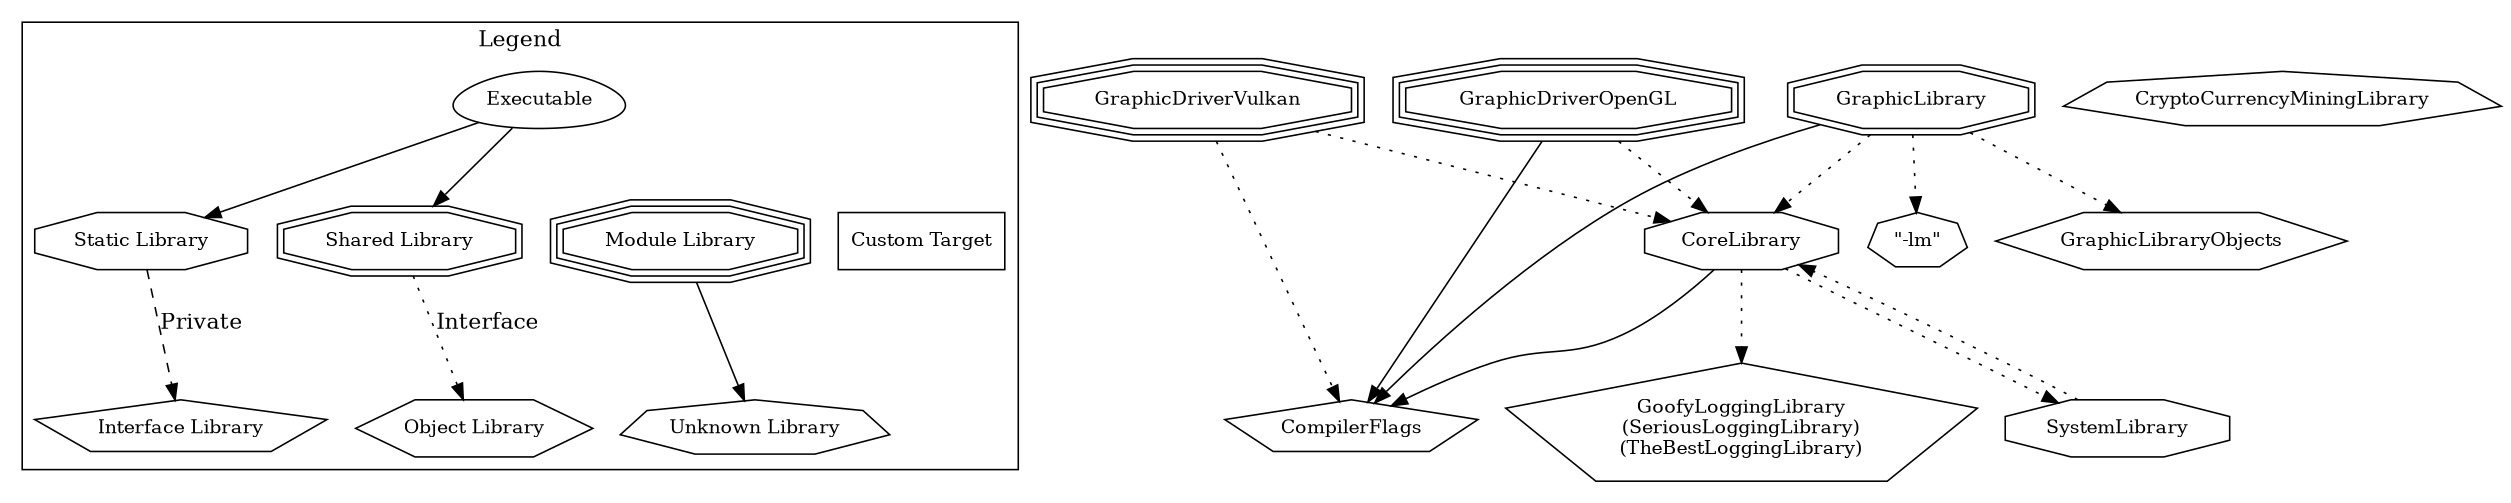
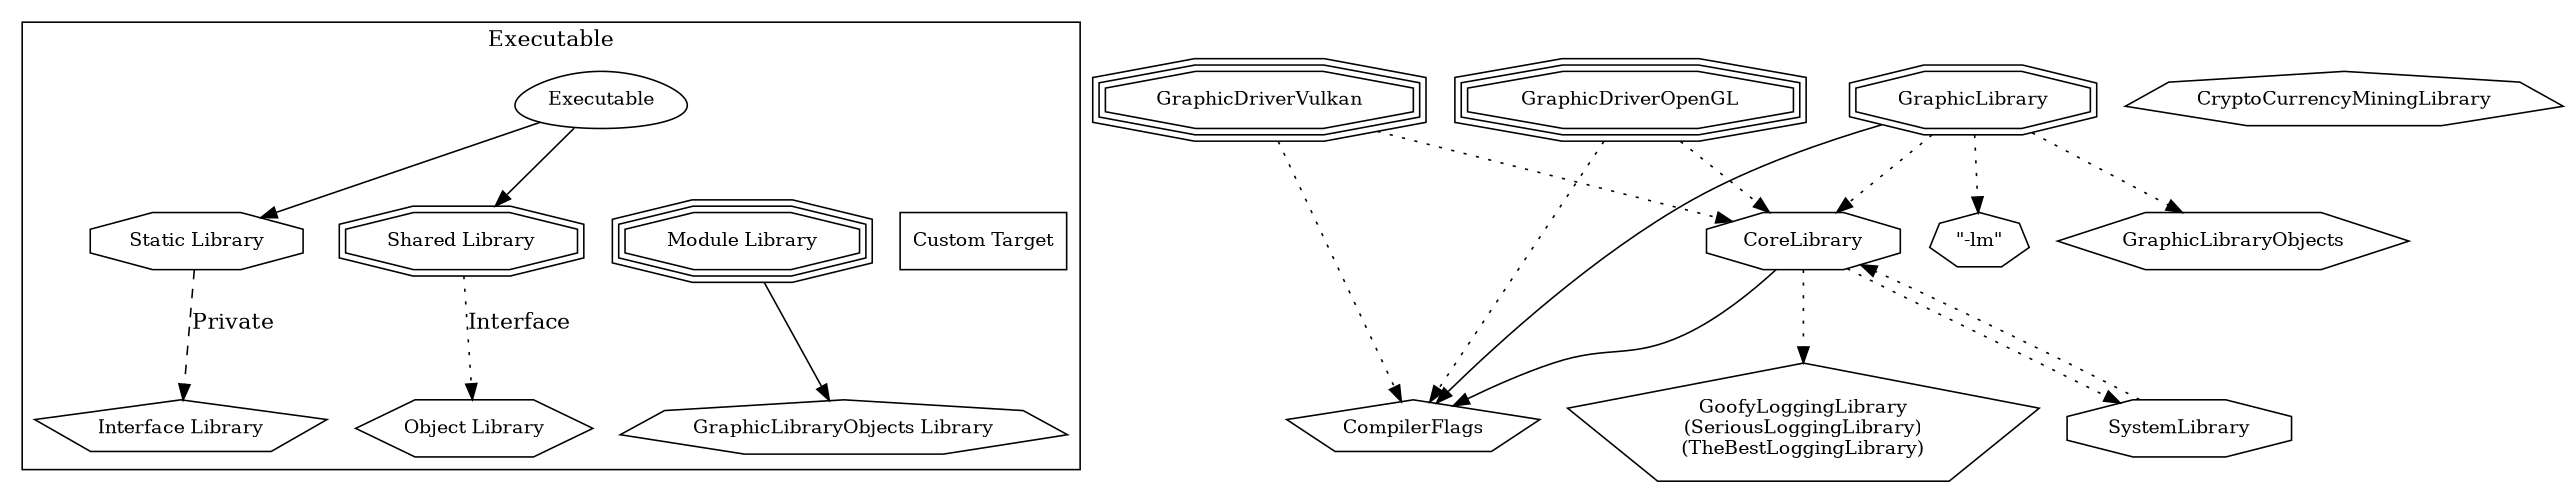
(520, 40) -> (551, 40)
(1460, 265) -> (1521, 265)
(755, 428) -> (844, 428)
